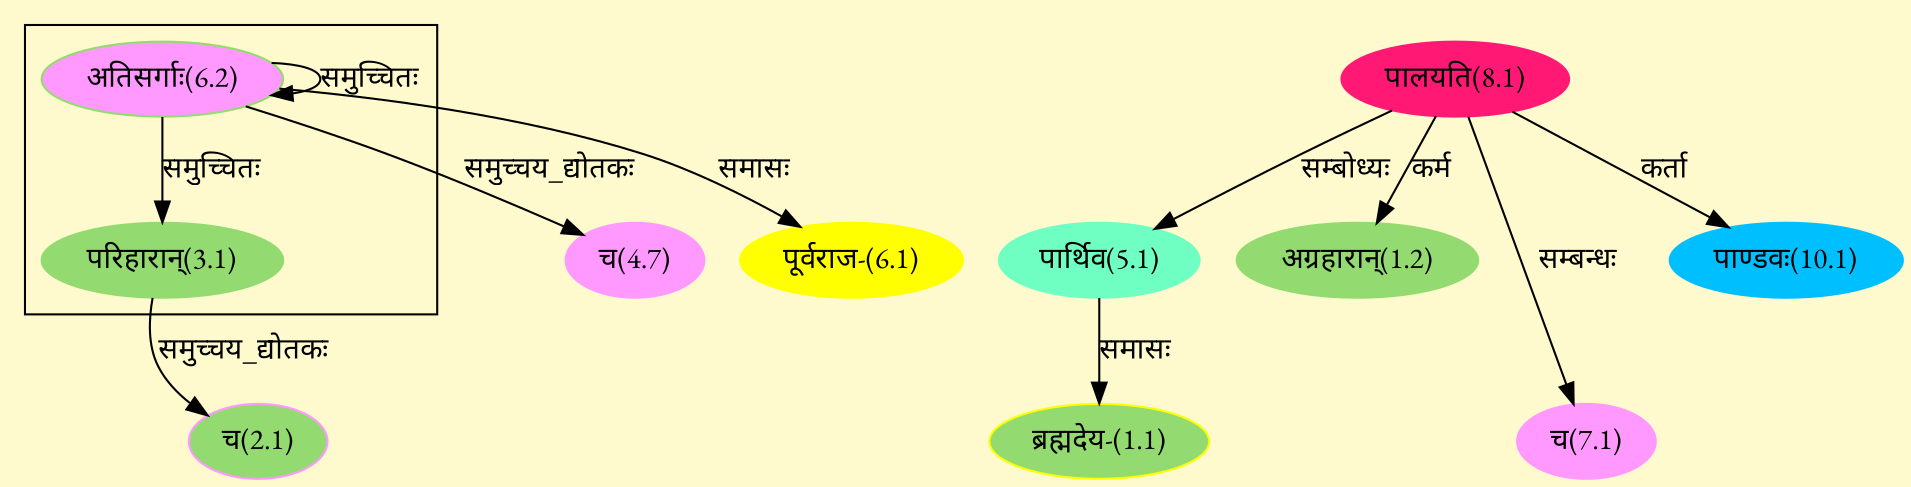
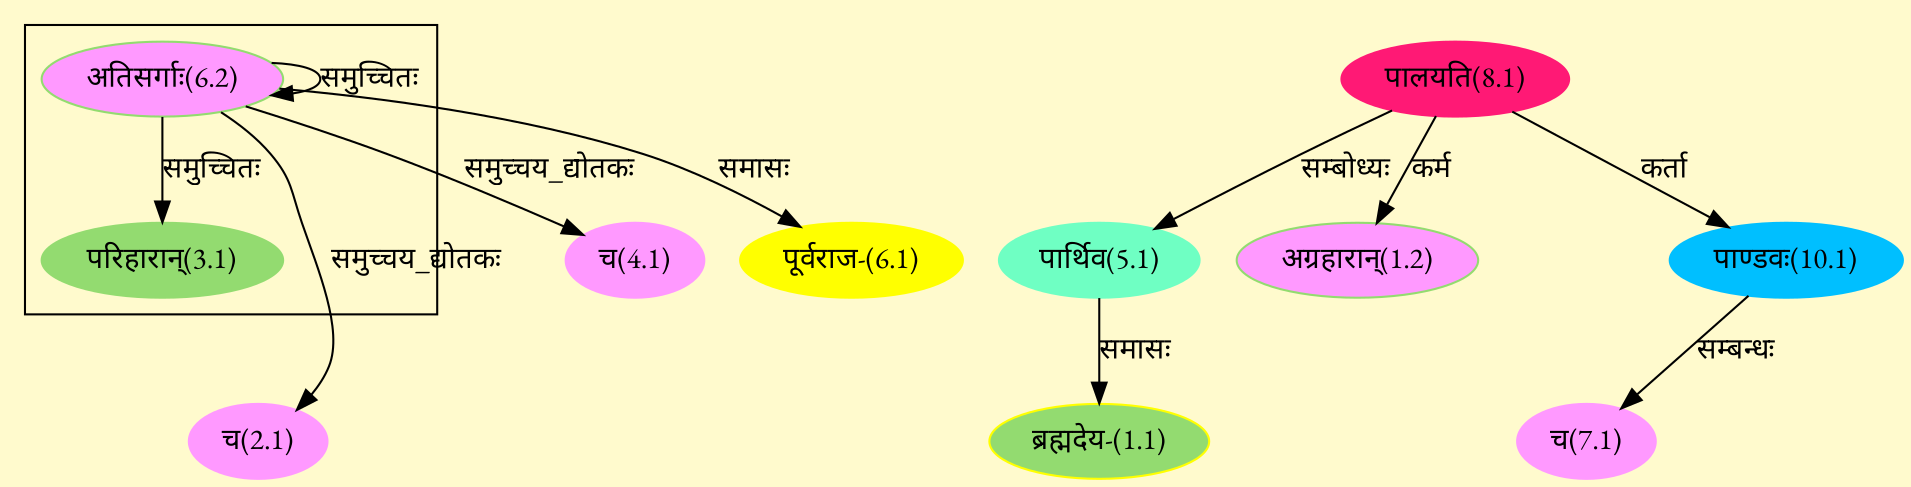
(1517, 250) -> (1693, 345)
(635, 260) -> (635, 260)
(1357, 260) -> (1357, 260)
(154, 357) -> (309, 242)
(258, 441) -> (258, 441)
